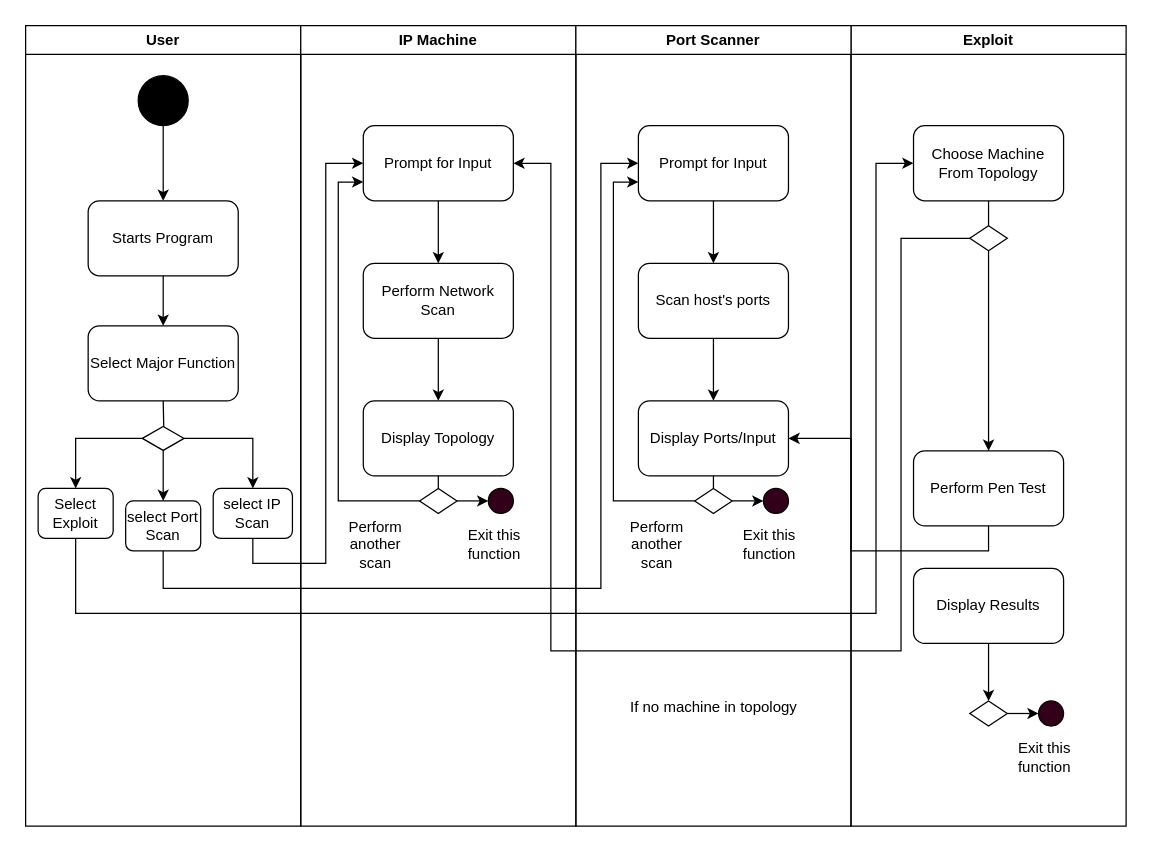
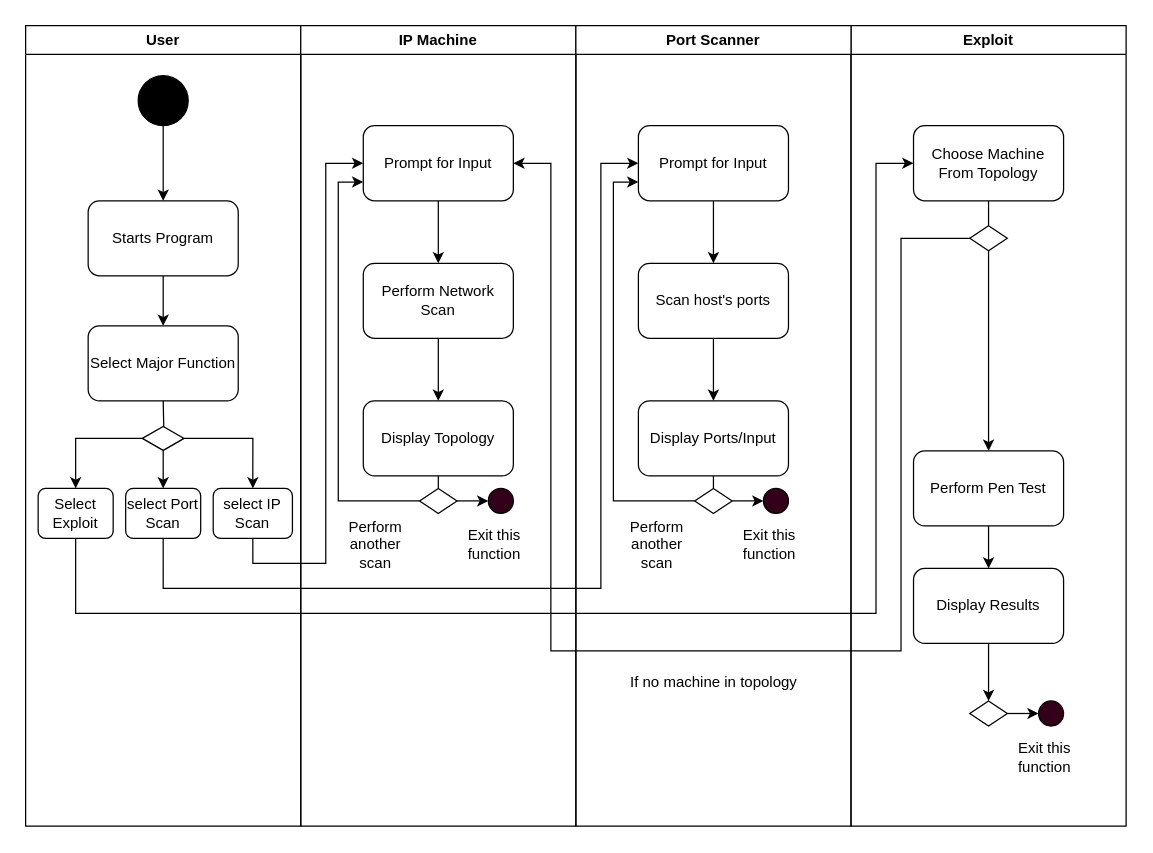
(163, 526) -> (163, 513)
(922, 551) -> (988, 554)
(713, 707) -> (713, 682)
